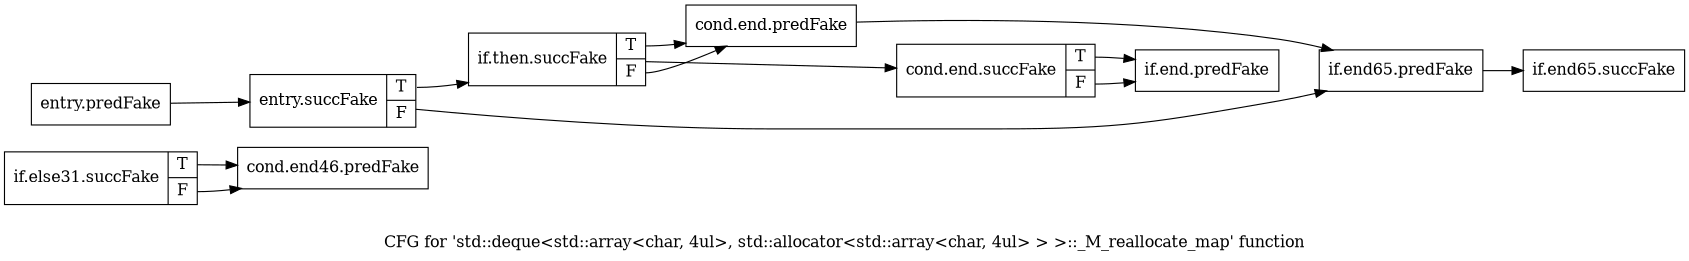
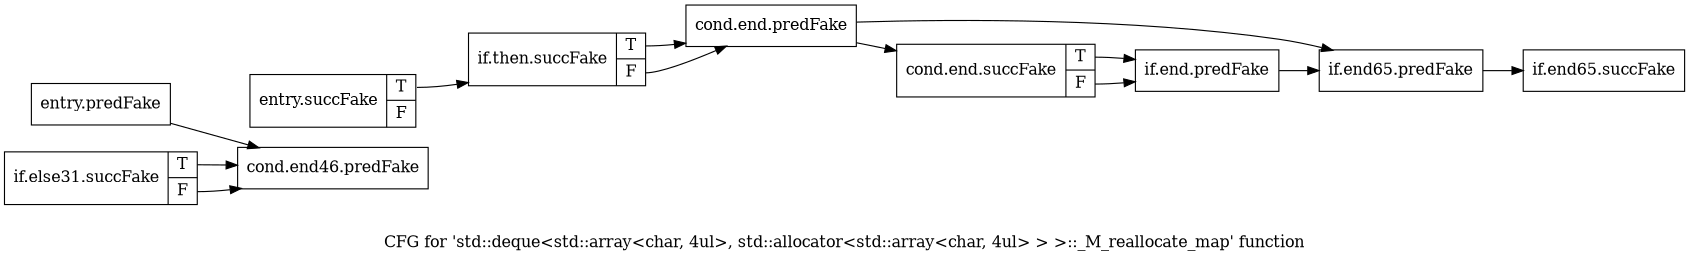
(766, 65) -> (871, 46)
(204, 103) -> (209, 134)
(867, 129) -> (1293, 71)
